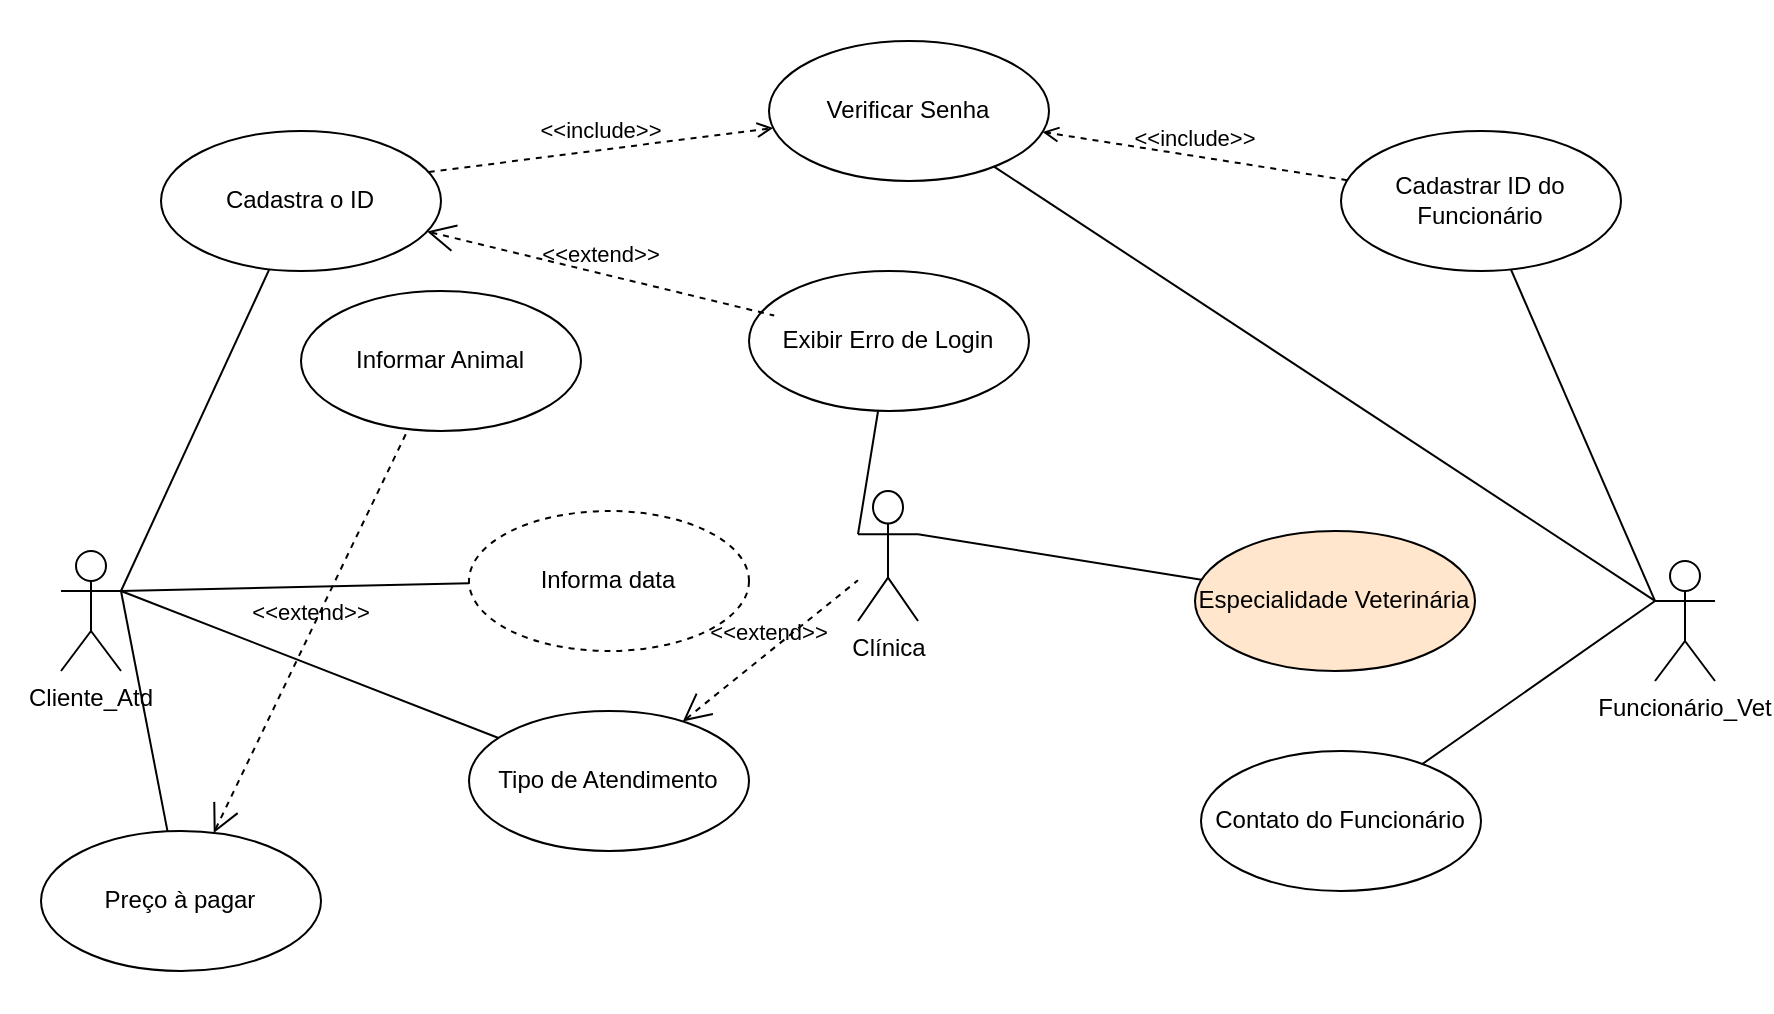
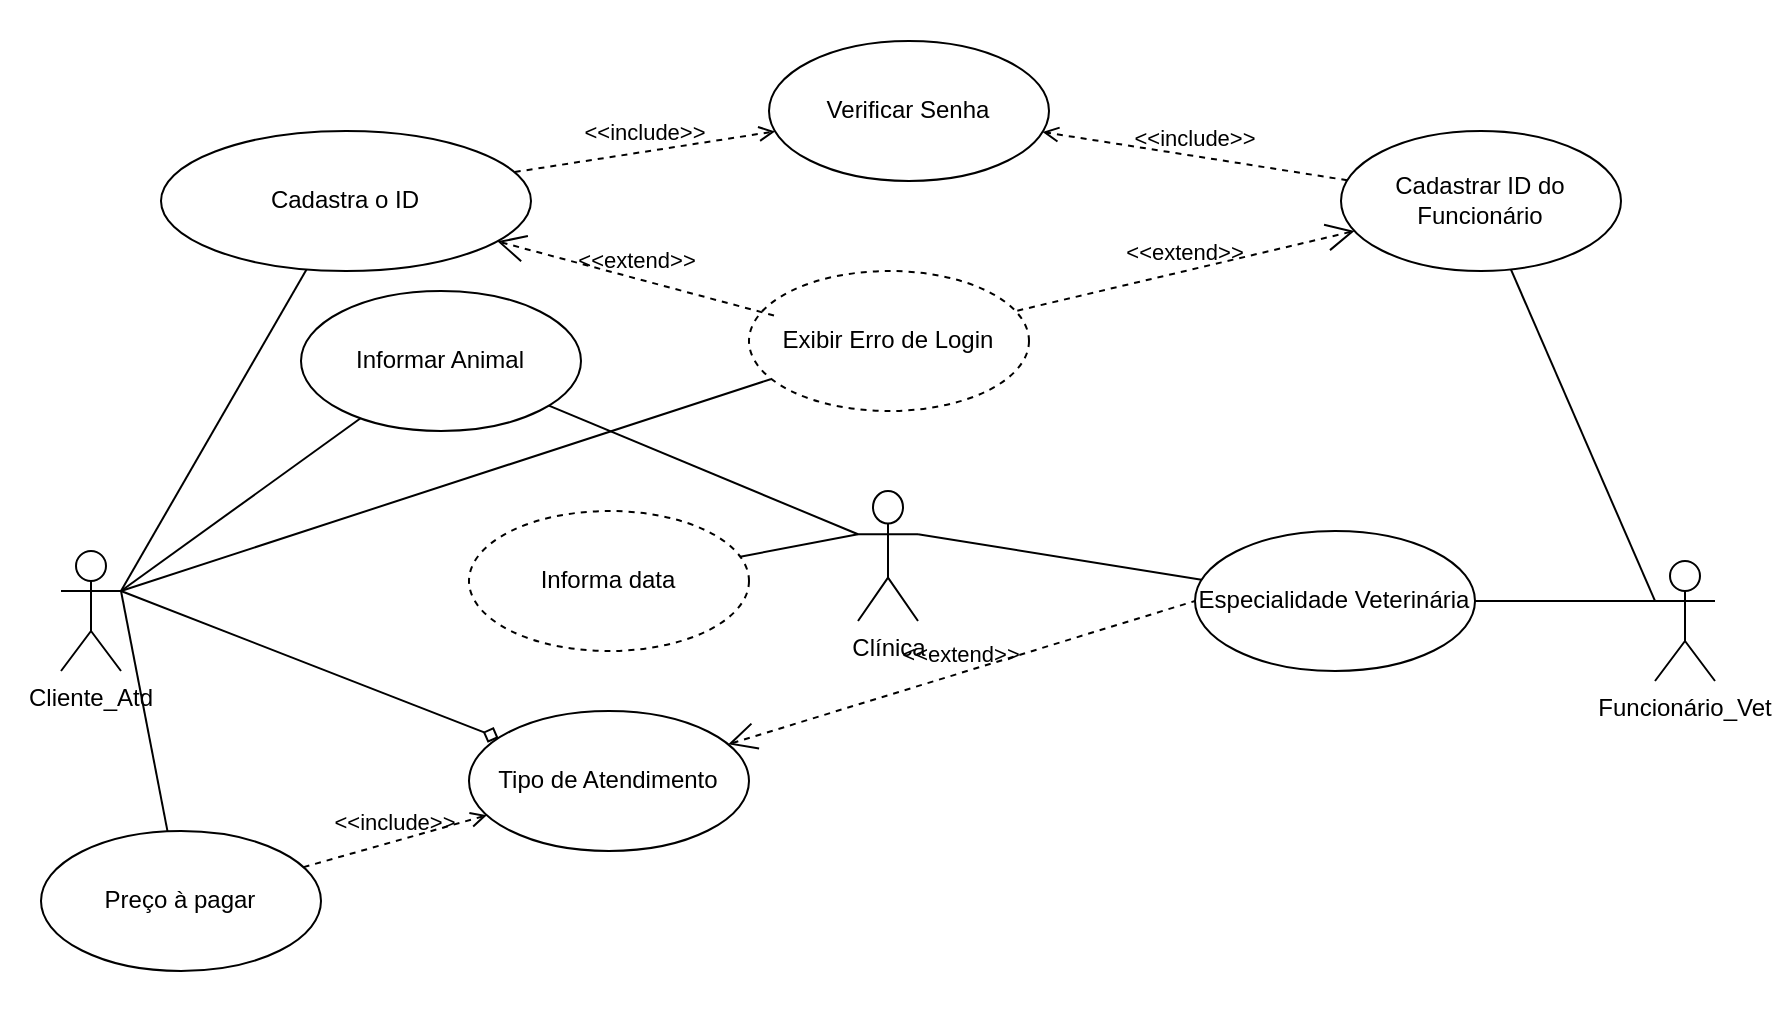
(301, 201) -> (346, 201)
none -> (1258, 254)
(889, 341) -> (889, 341)
(1407, 438) -> (1562, 601)
(868, 471) -> (798, 546)
none -> (733, 482)
none -> (245, 501)
(229, 589) -> (245, 551)
(1335, 601) -> (1335, 601)
(772, 649) -> (963, 672)
(292, 671) -> none
(1538, 683) -> none
(489, 734) -> (483, 732)
(1341, 821) -> none
none -> (394, 842)
